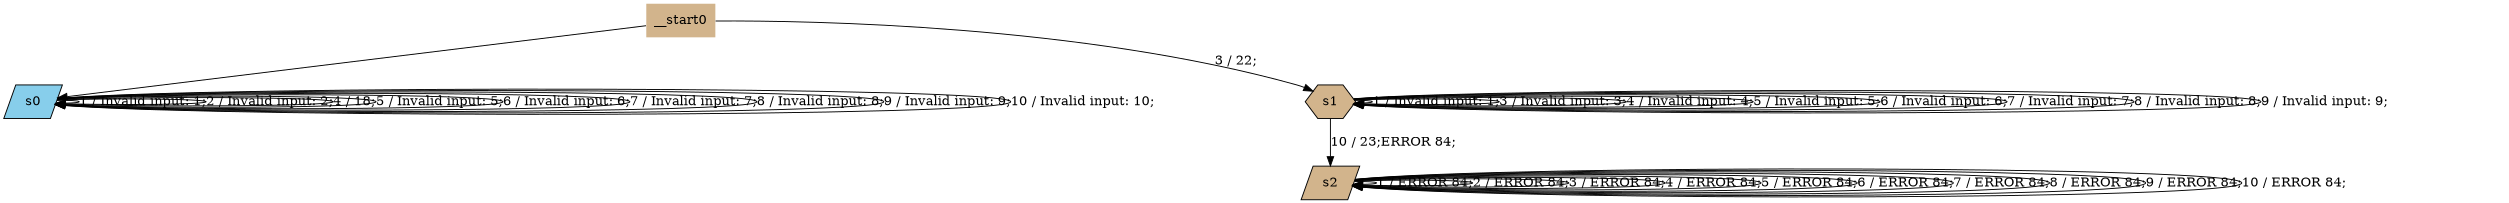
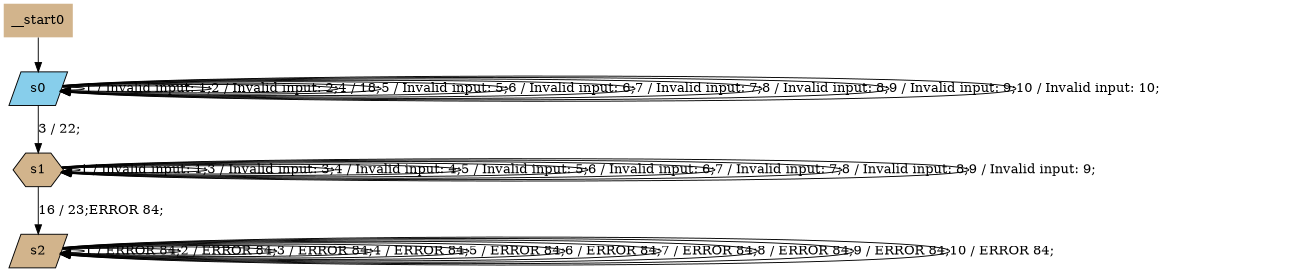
(1012, 35) -> (38, 125)
(1393, 142) -> (101, 210)
